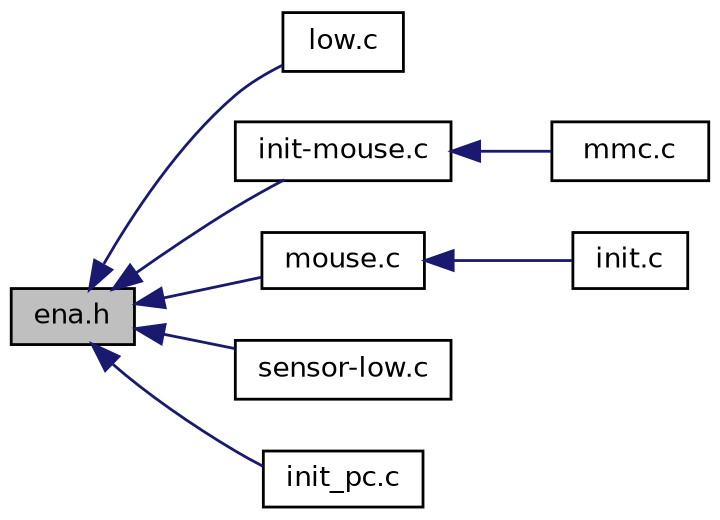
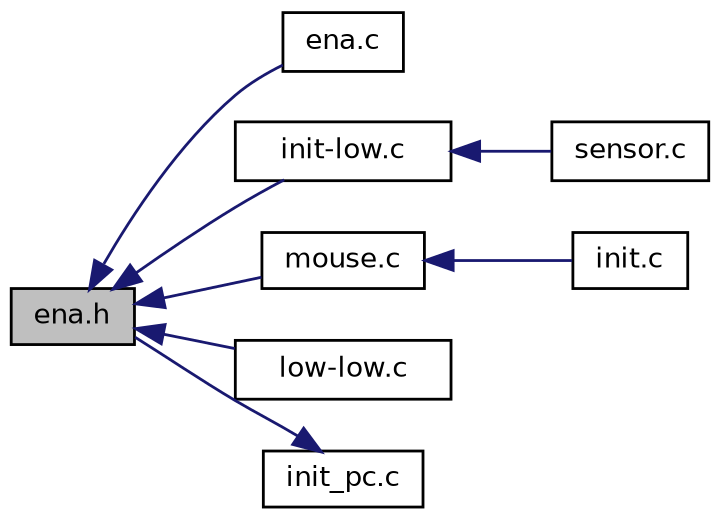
(343, 42) -> (343, 42)
(343, 151) -> (343, 151)
(630, 151) -> (630, 151)
(343, 370) -> (343, 370)
(185, 419) -> (215, 388)
